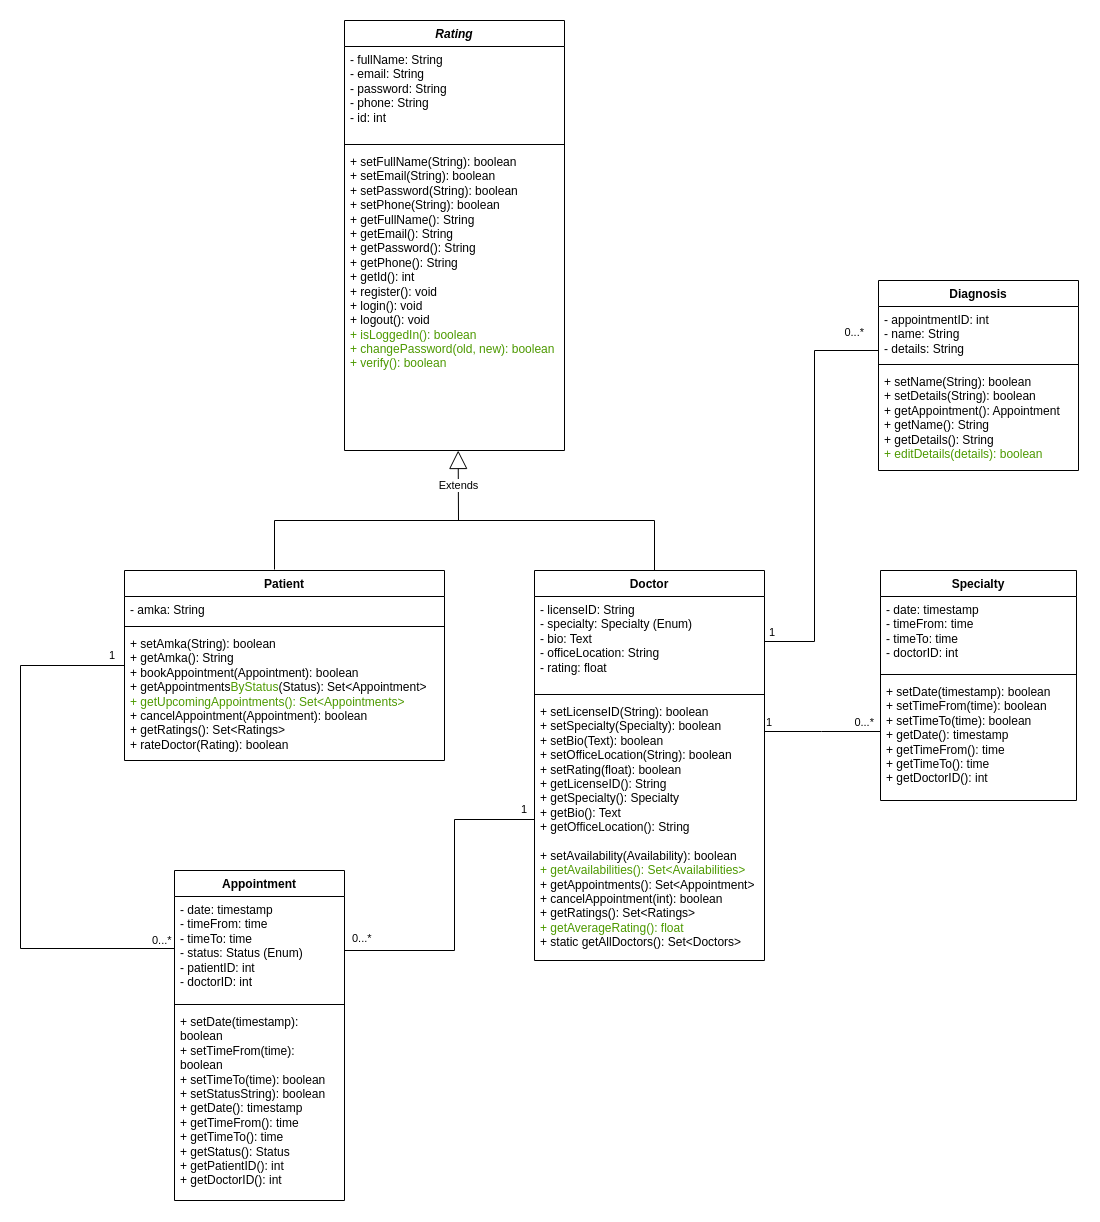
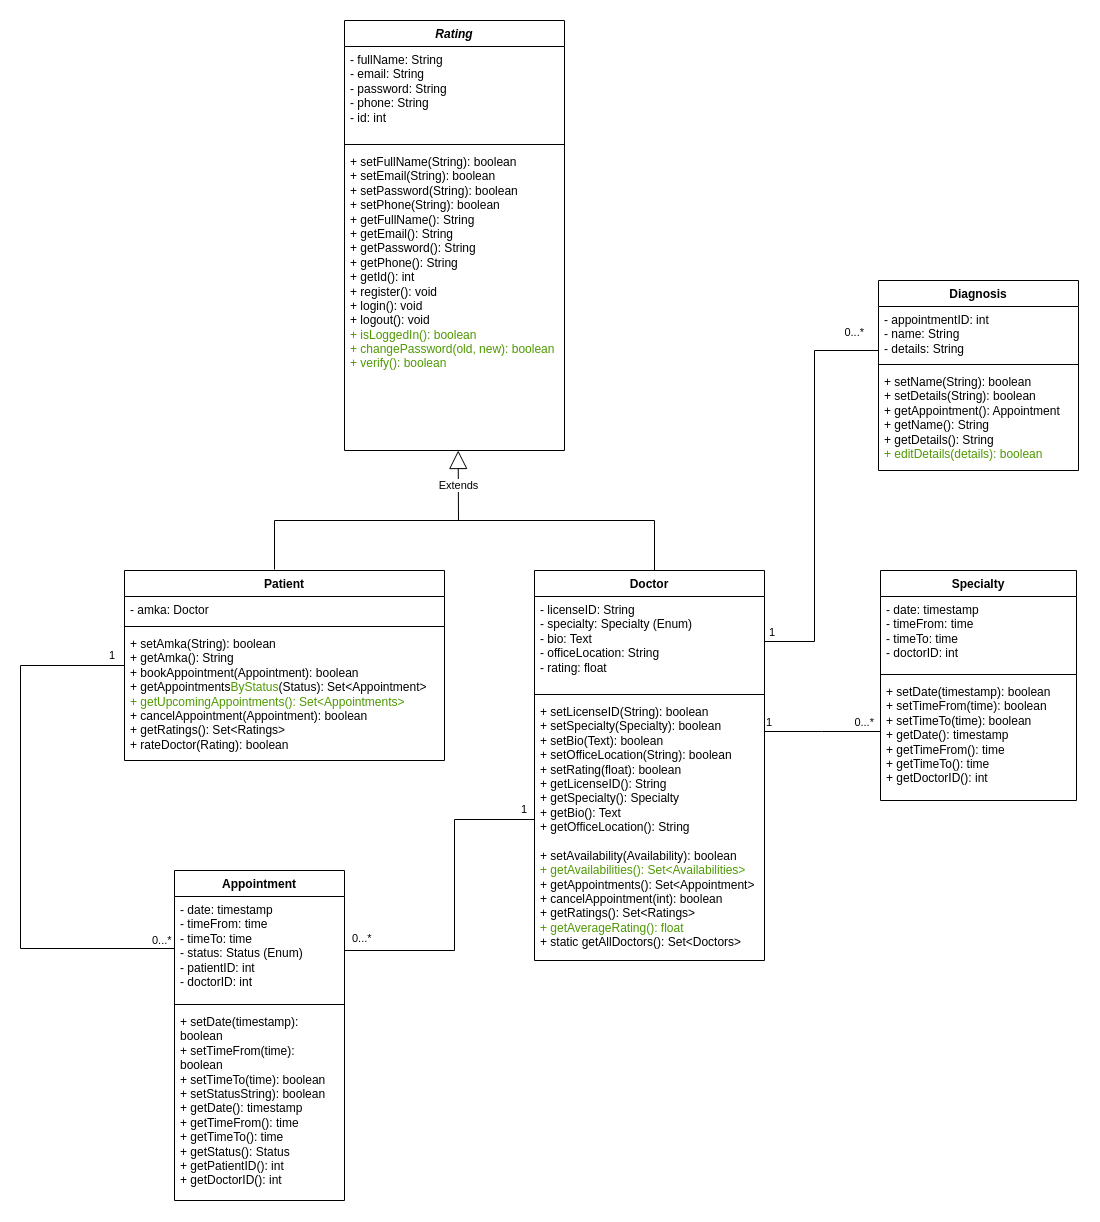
(171, 611) -> (173, 611)
